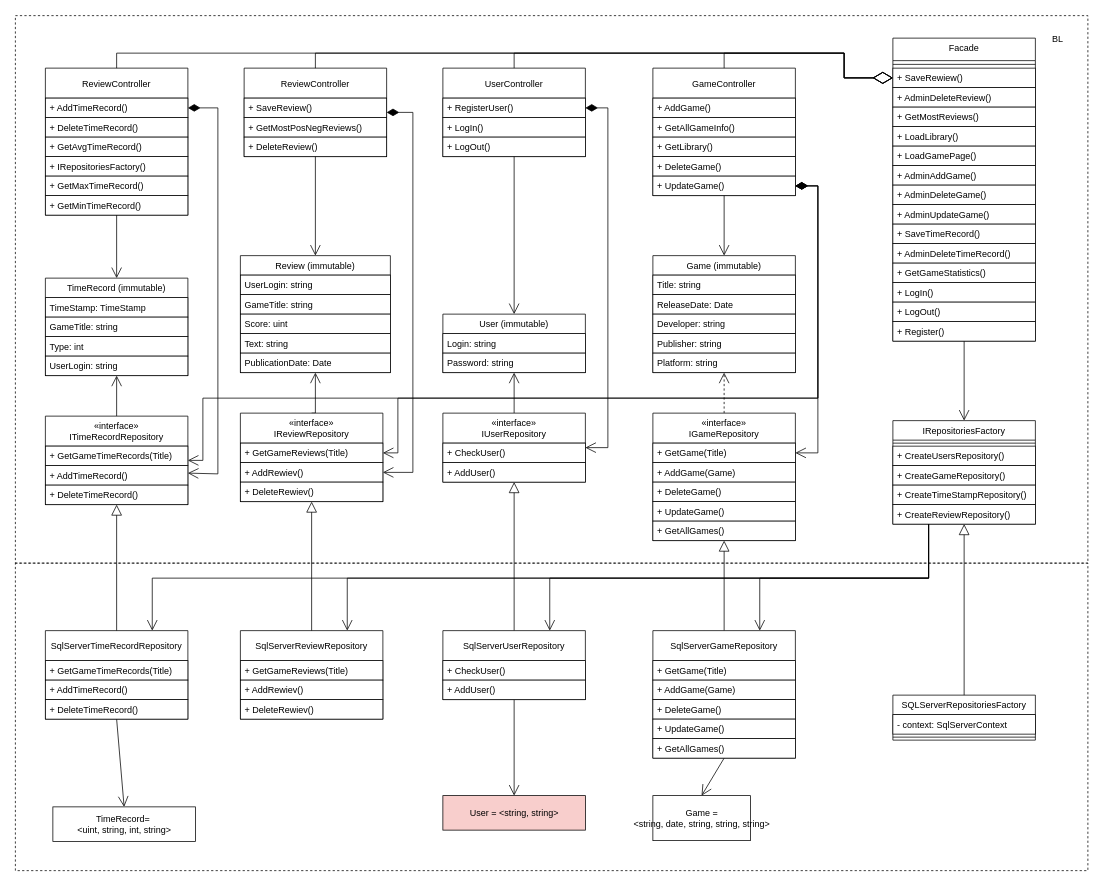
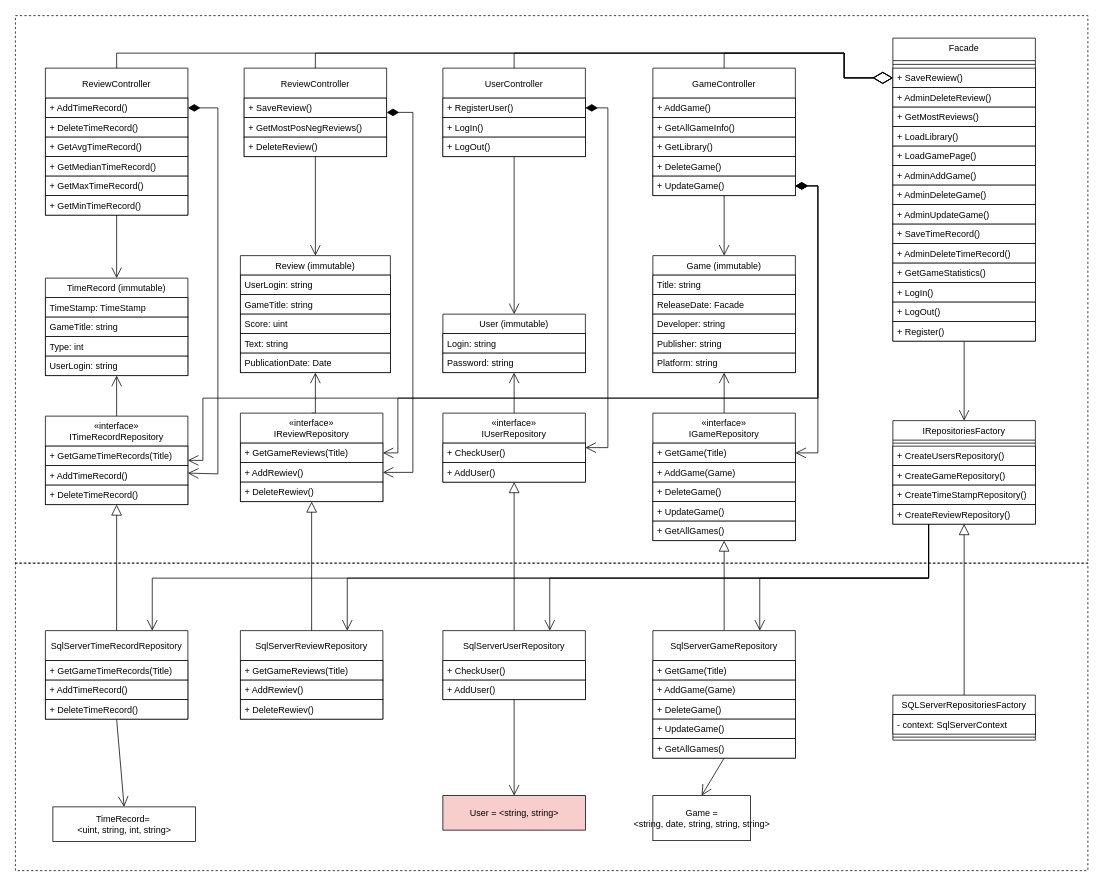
(1058, 39) -> none
(106, 167) -> (104, 167)
(696, 305) -> (701, 305)
(724, 393) -> (724, 393)
